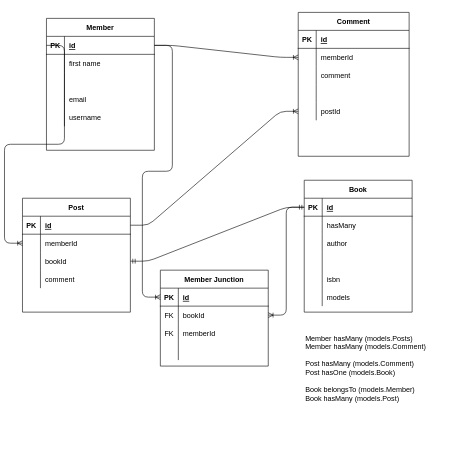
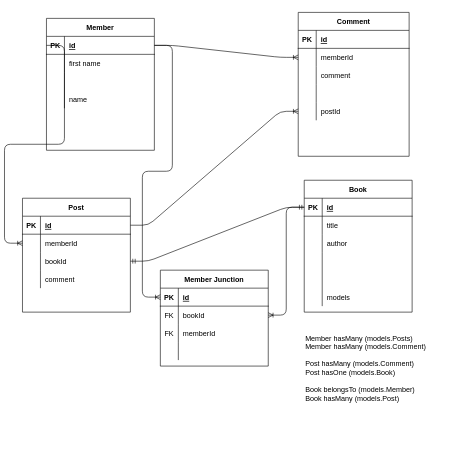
(77, 100) -> (77, 100)
(110, 117) -> none
(341, 226) -> (335, 226)
(368, 279) -> none
